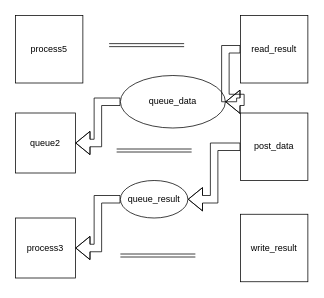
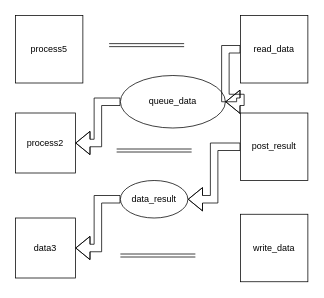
(274, 49) -> (274, 49)
(45, 143) -> (45, 143)
(274, 147) -> (274, 147)
(154, 199) -> (154, 199)
(45, 248) -> (45, 248)
(274, 248) -> (274, 248)
